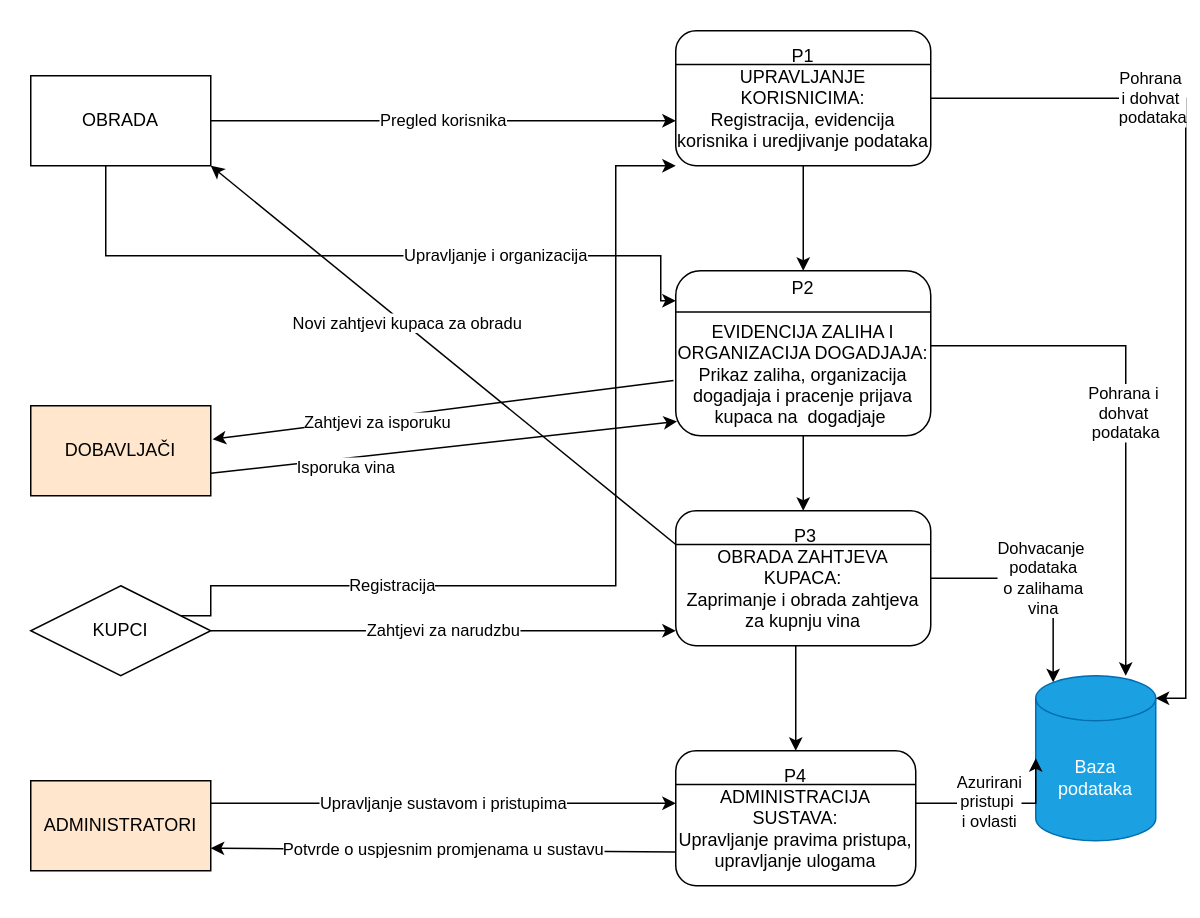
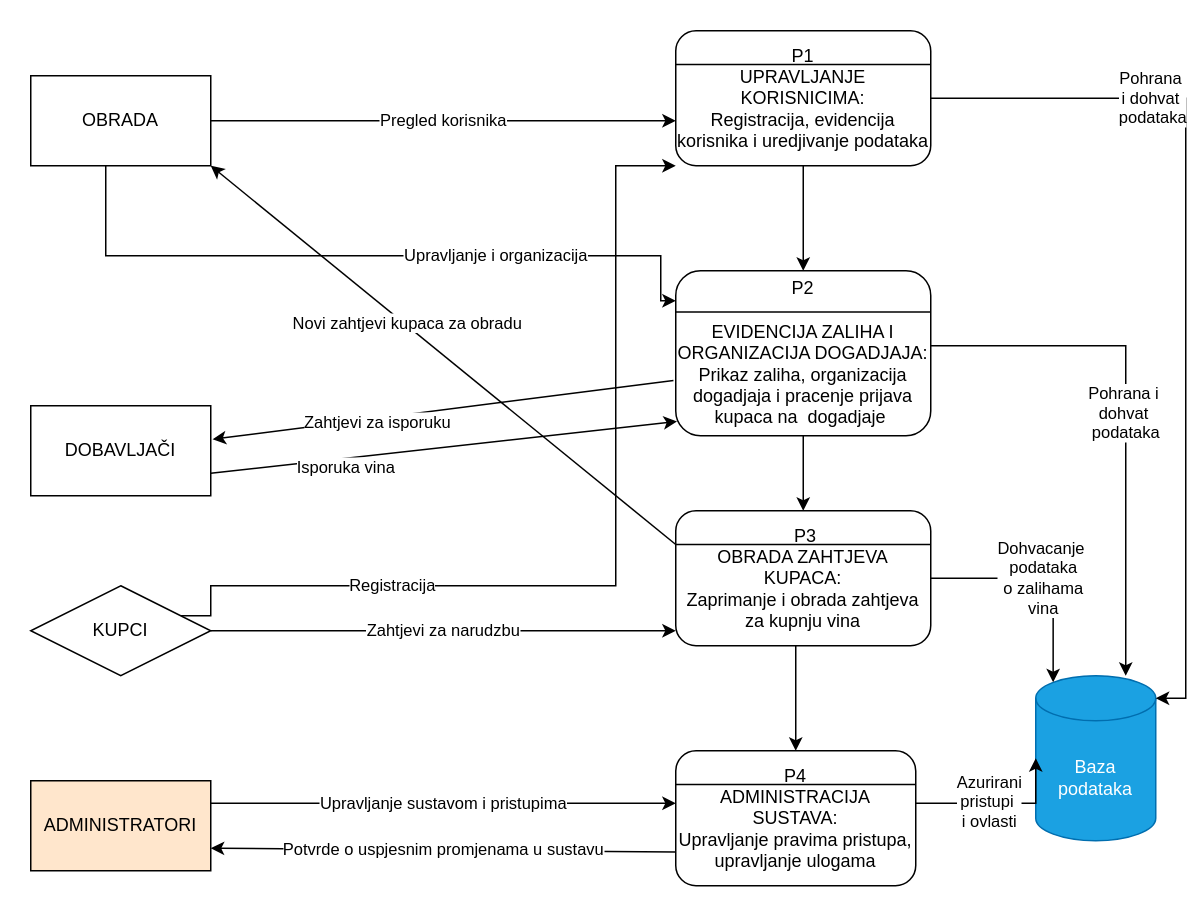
(121, 451) -> (121, 451)
